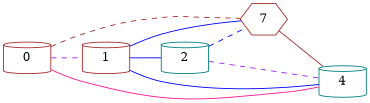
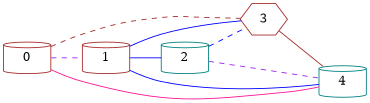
(264, 19) -> (264, 19)
